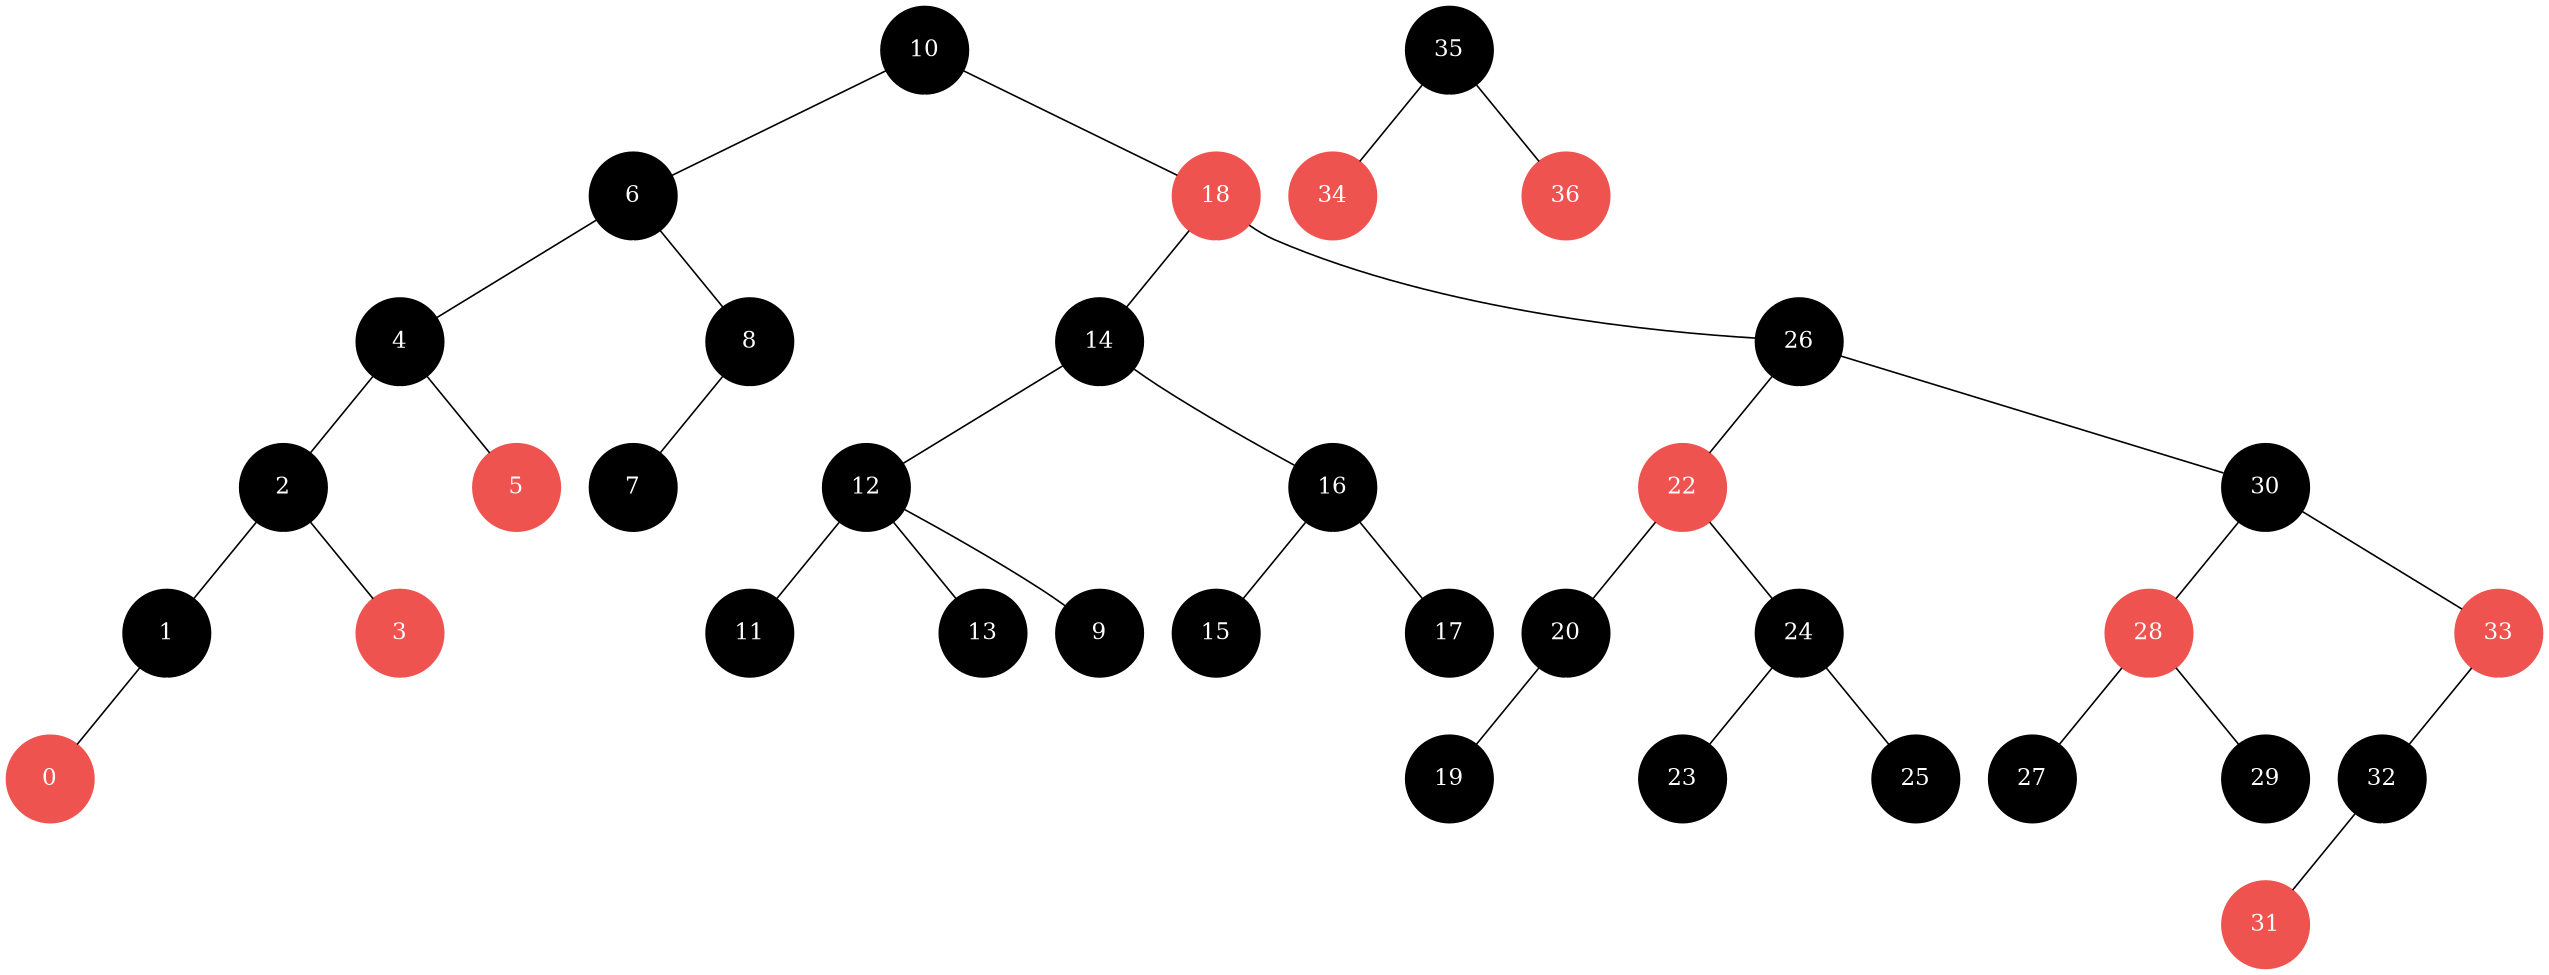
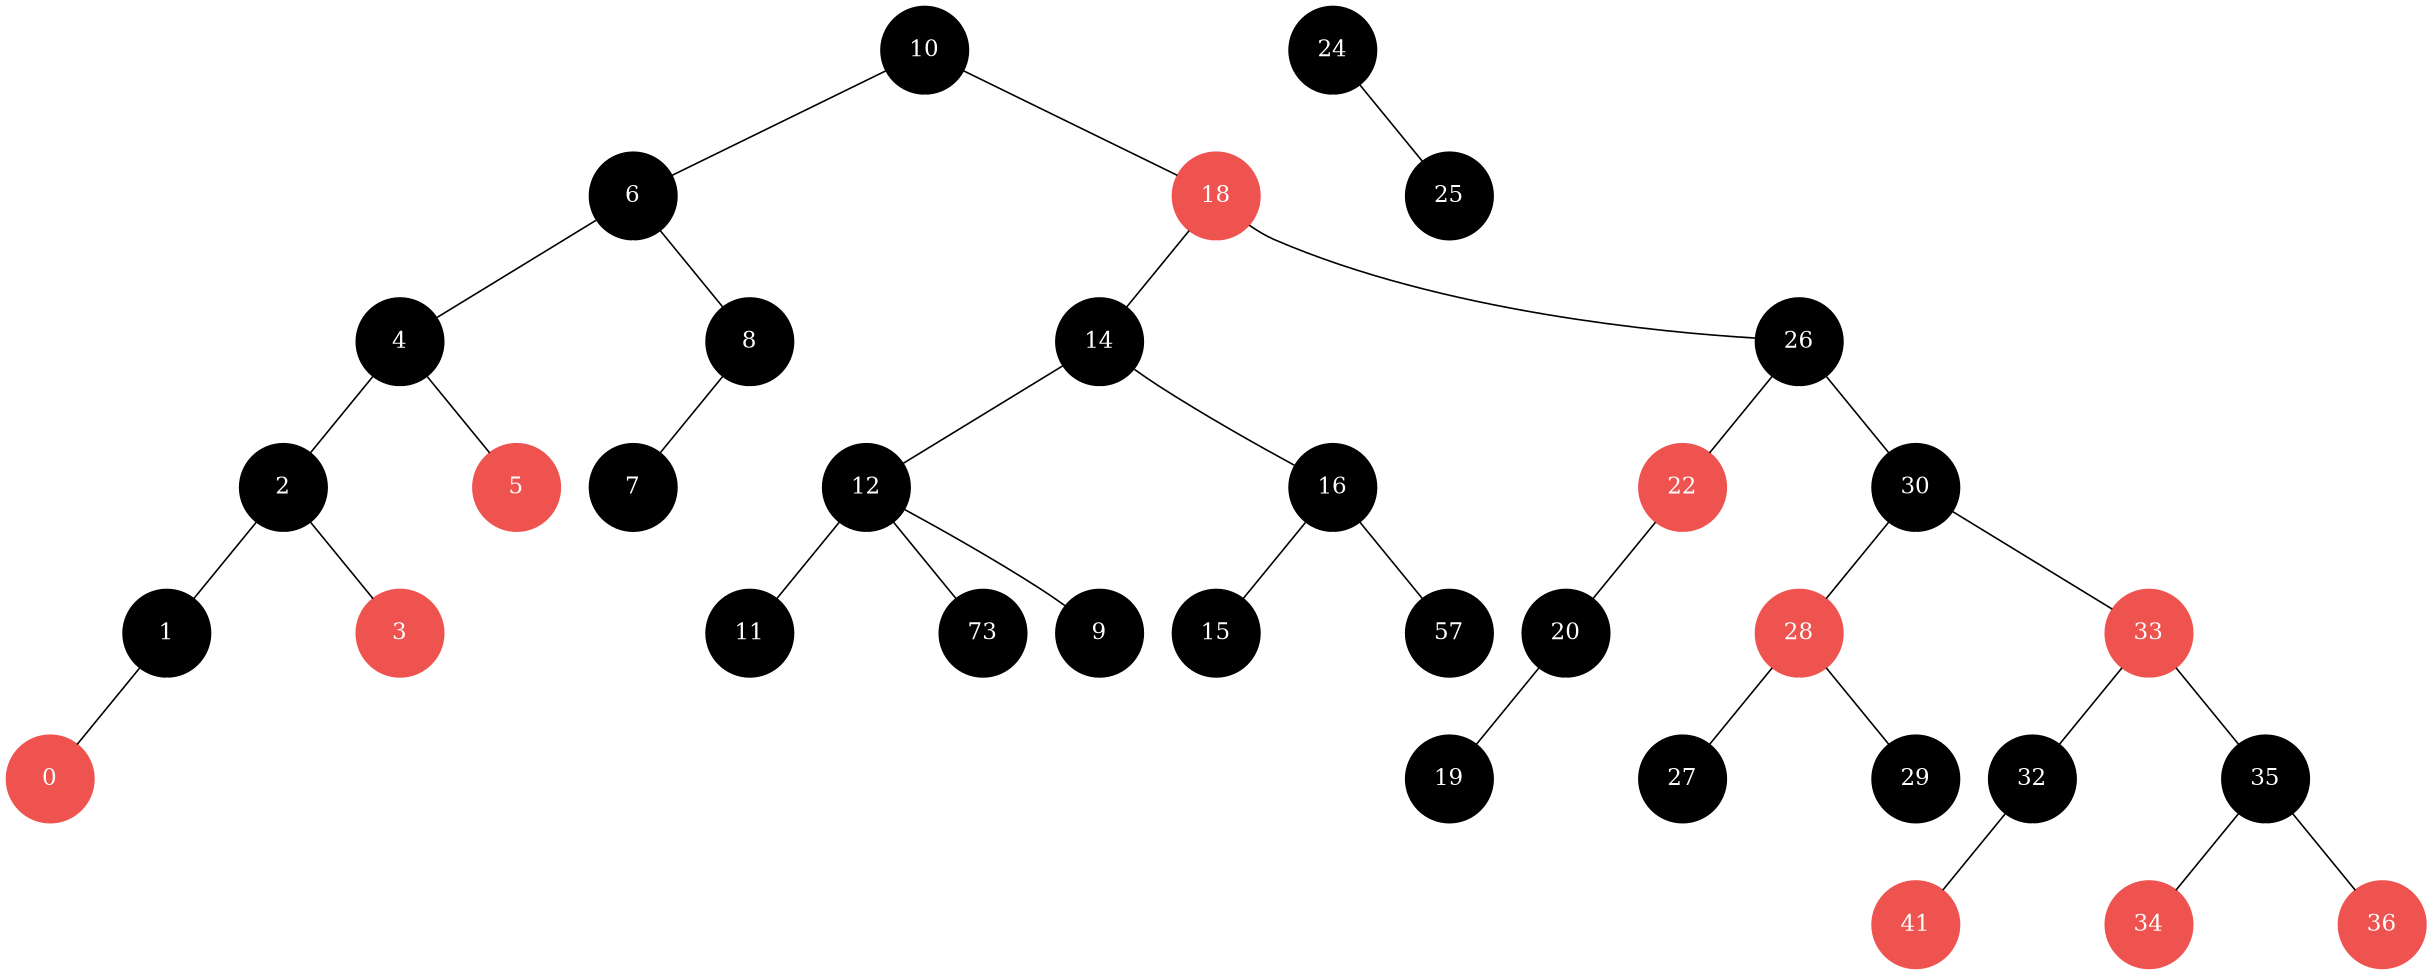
(1741, 560) -> none
(983, 633) -> (983, 633)
(1449, 633) -> (1449, 633)
none -> (2207, 706)
(1683, 779) -> none
(2266, 925) -> (1916, 925)
